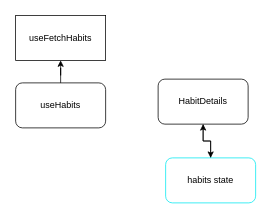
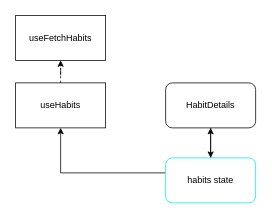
(60, 69) -> (60, 69)
(203, 102) -> (210, 105)
(60, 105) -> (60, 105)
none -> (60, 155)
